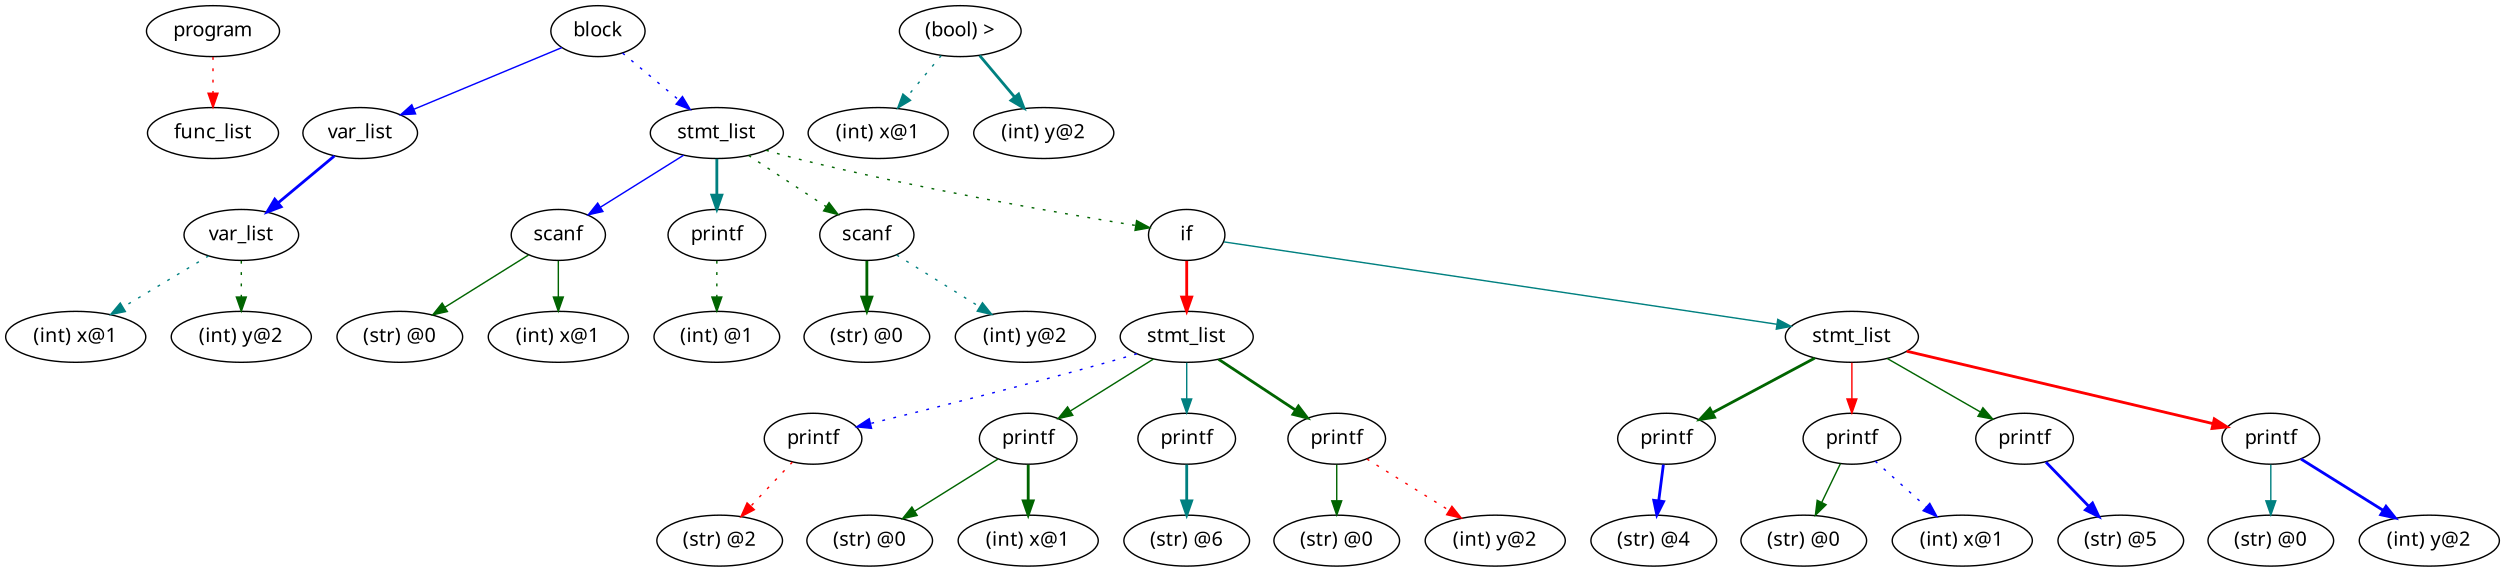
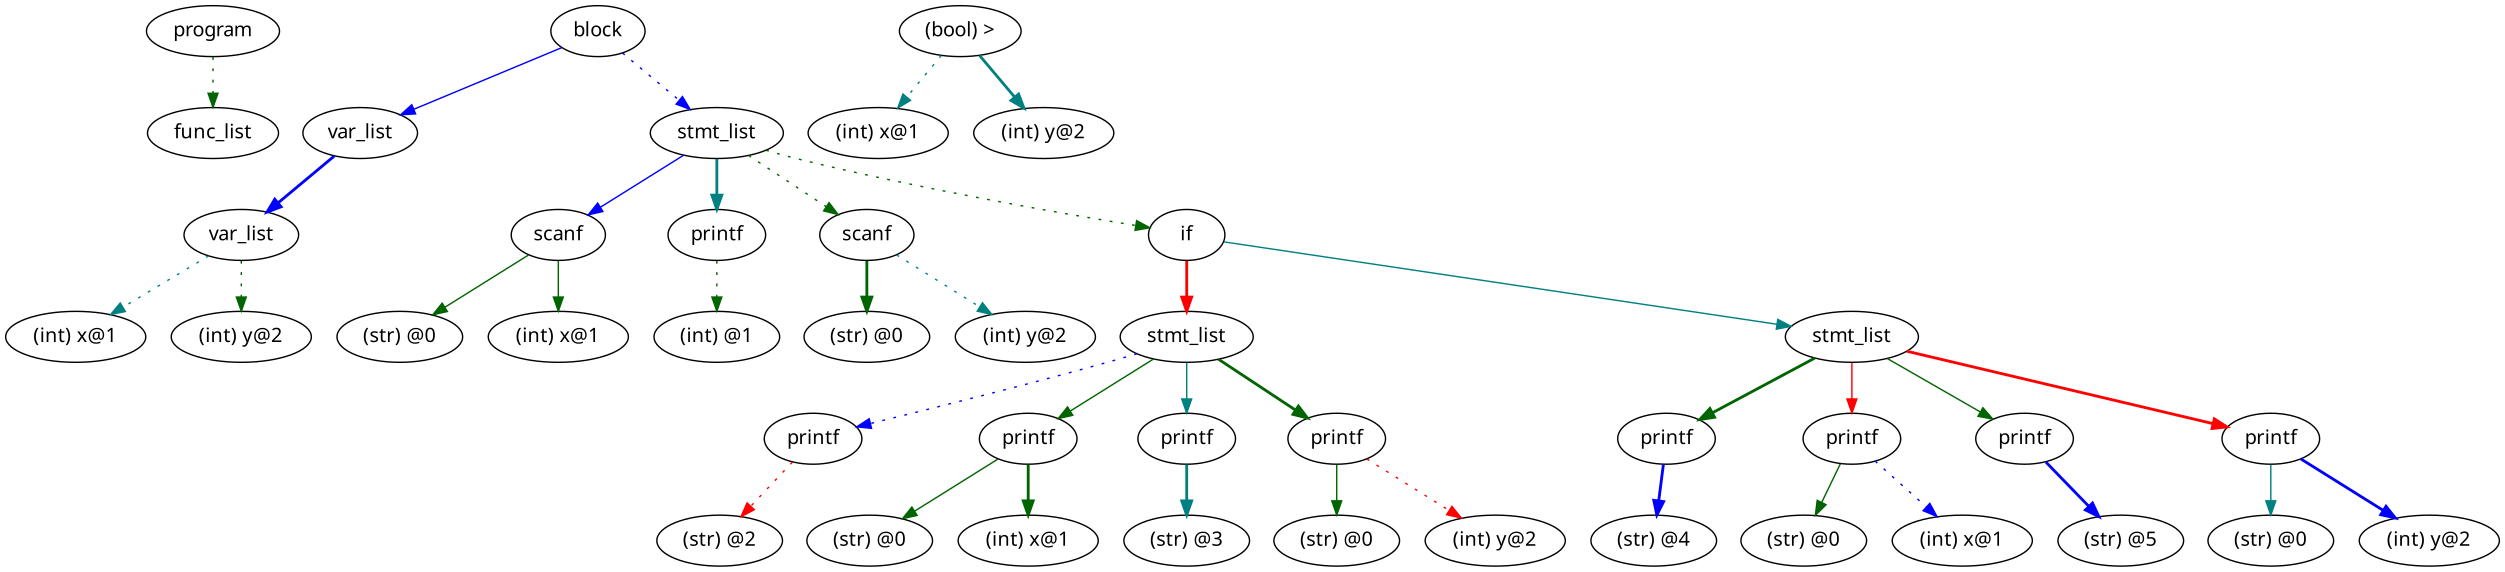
(213, 75) -> (213, 75)
(1187, 541) -> (1187, 541)
